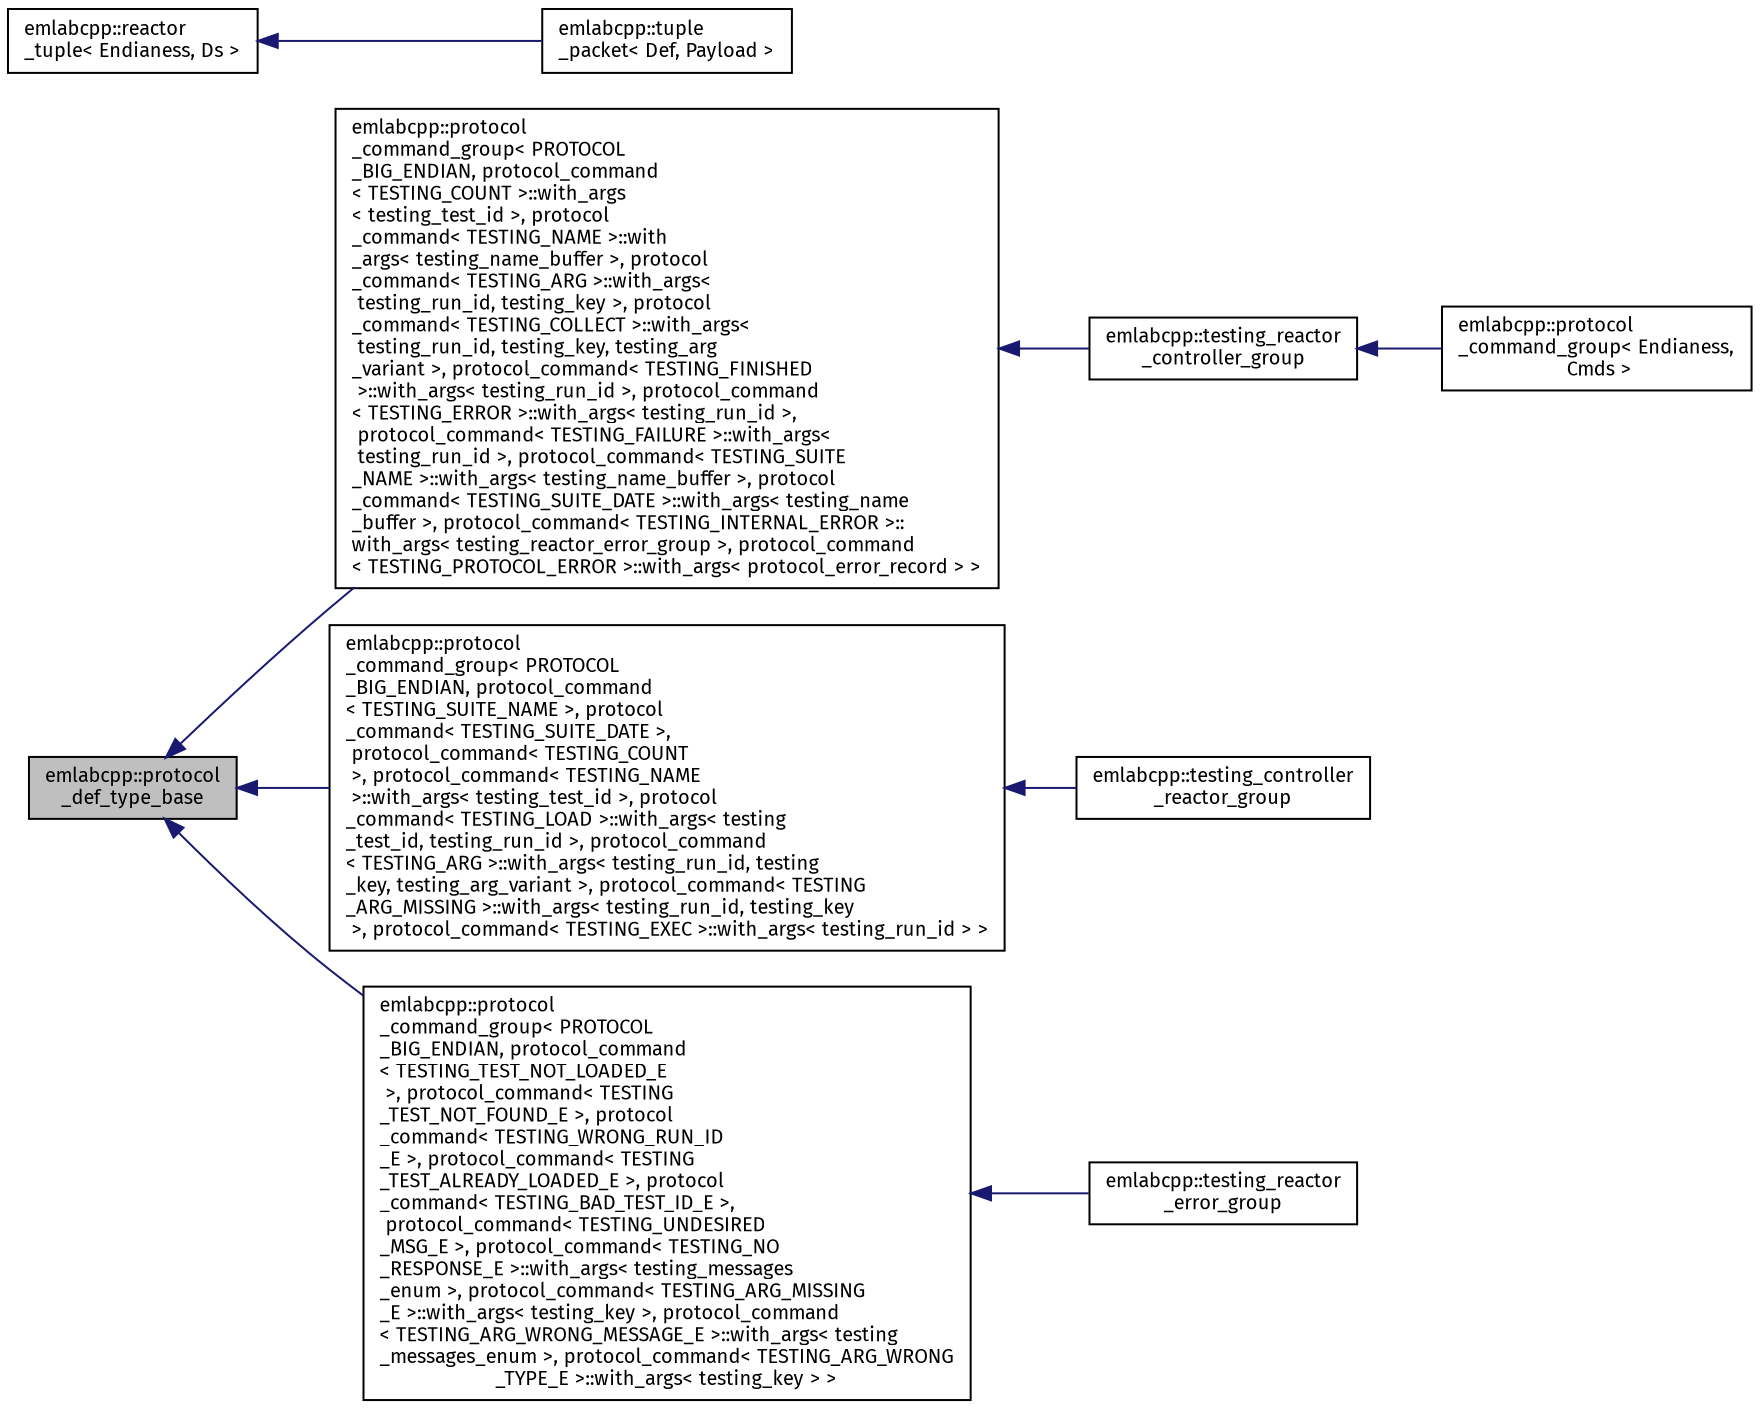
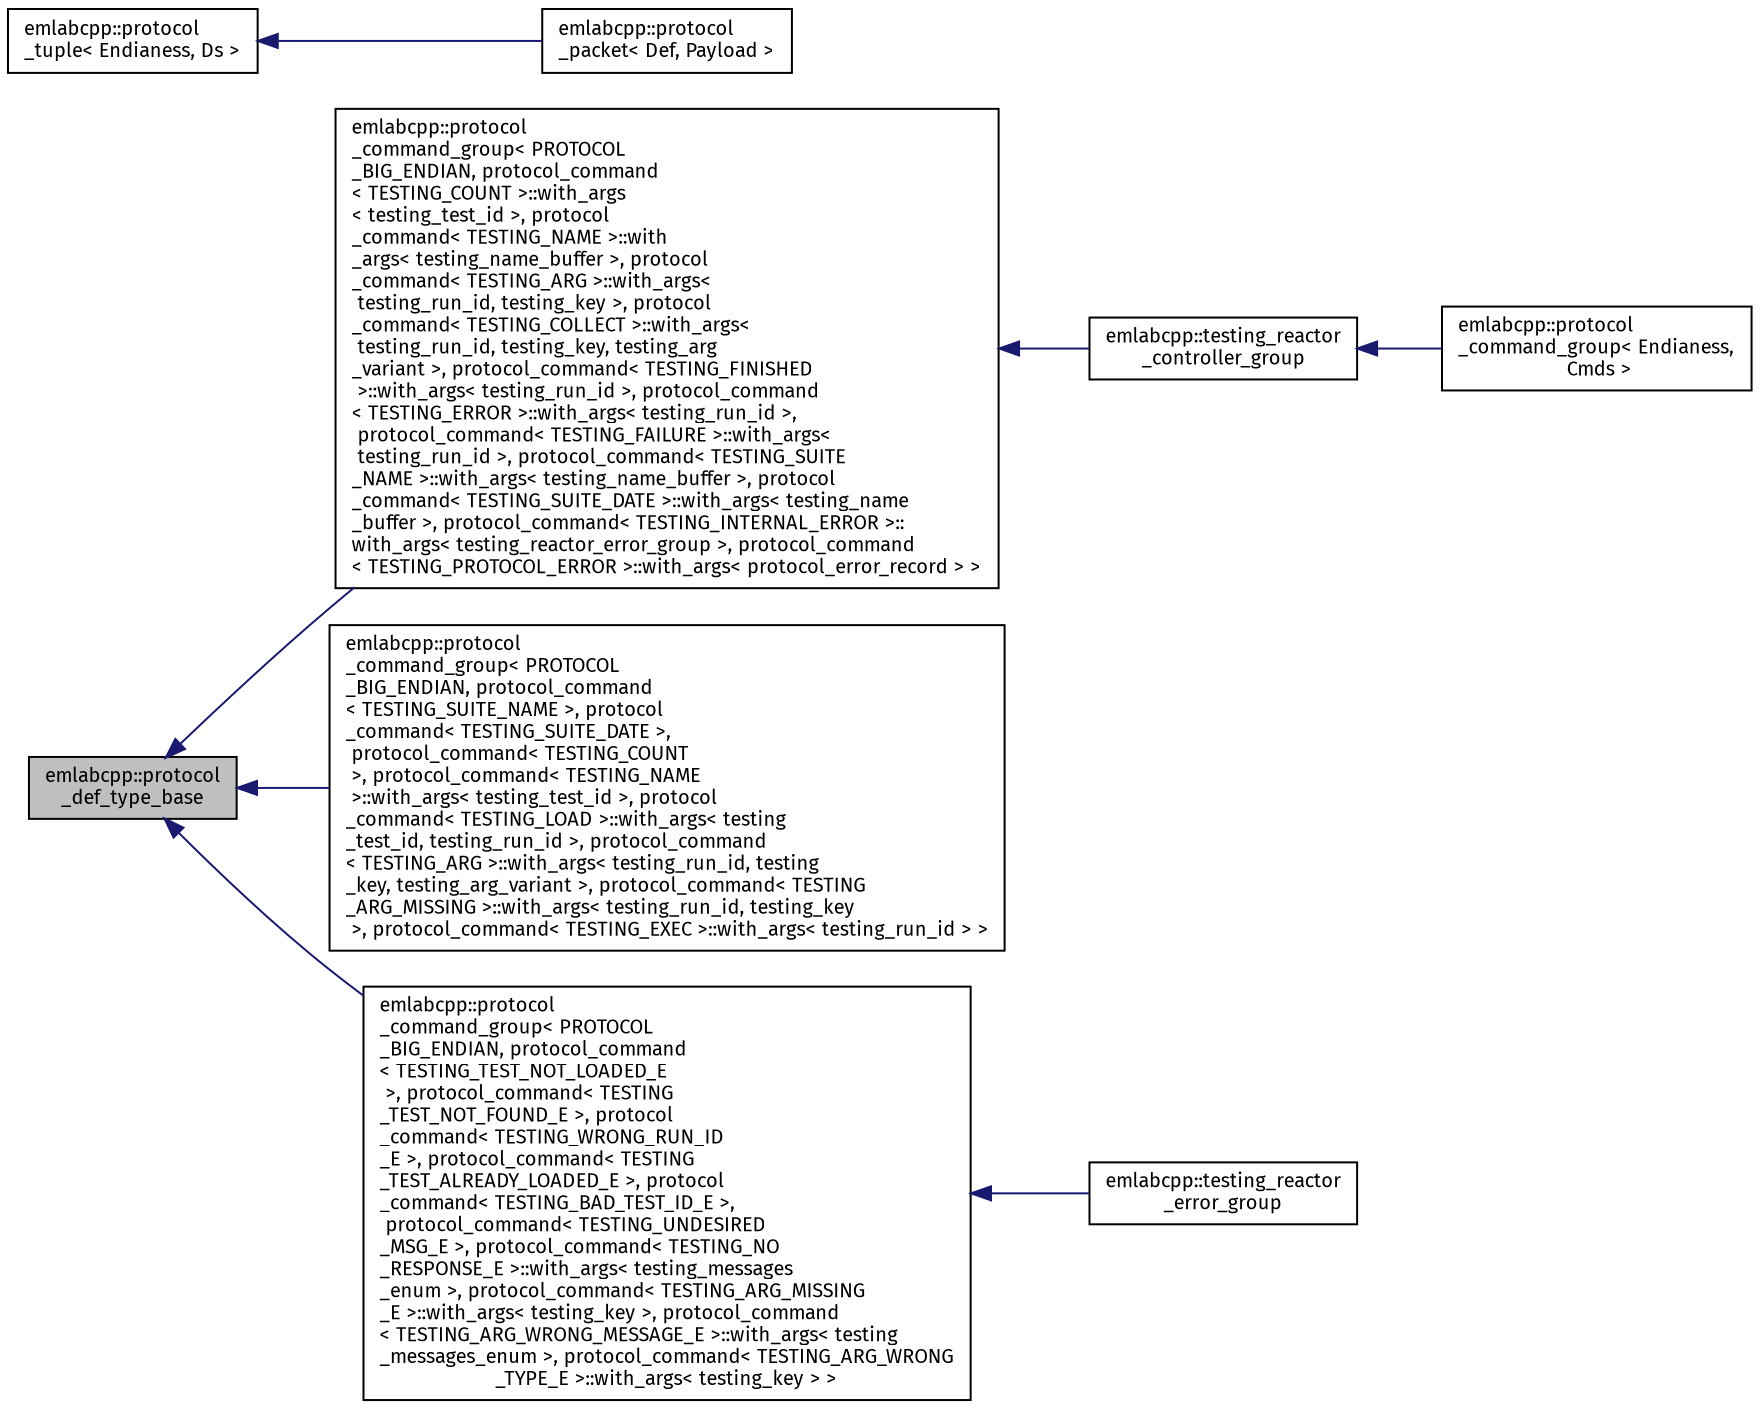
(133, 41) -> (133, 41)
(667, 41) -> (667, 41)
(1223, 788) -> none
